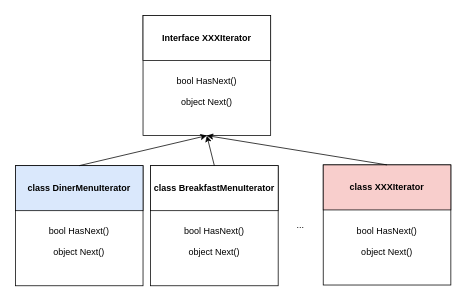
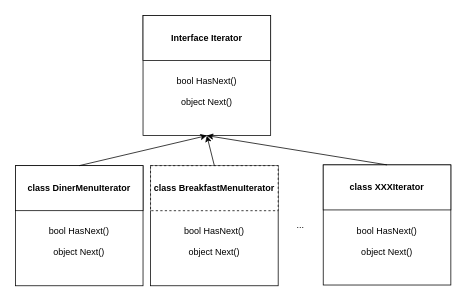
(207, 38) -> (207, 38)
(387, 187) -> (387, 187)
(79, 188) -> (79, 188)
(214, 188) -> (214, 188)
